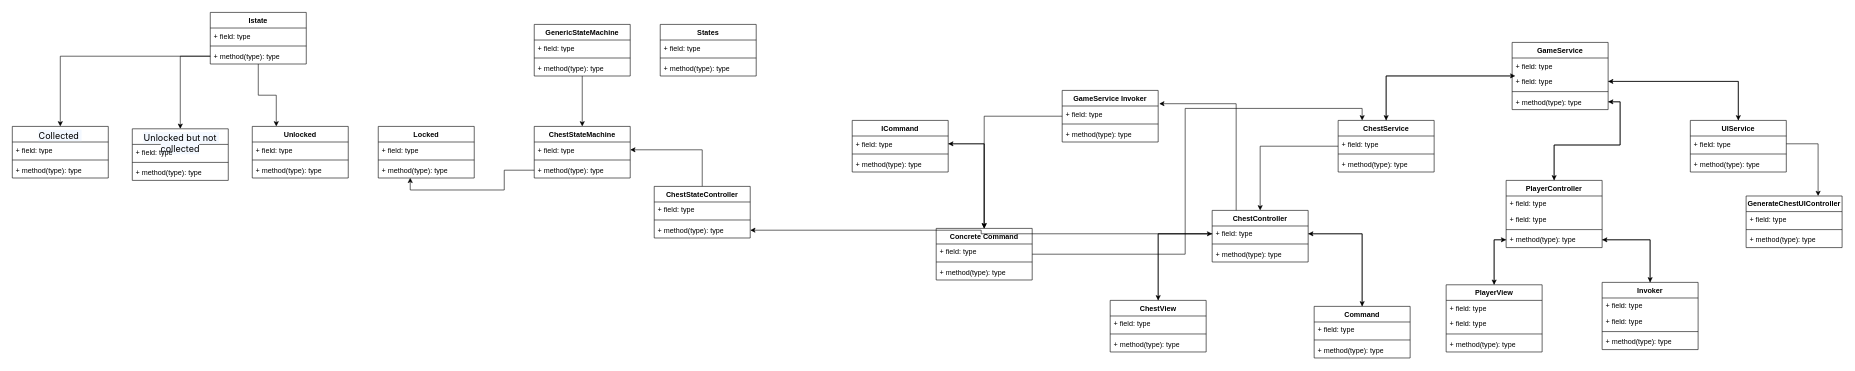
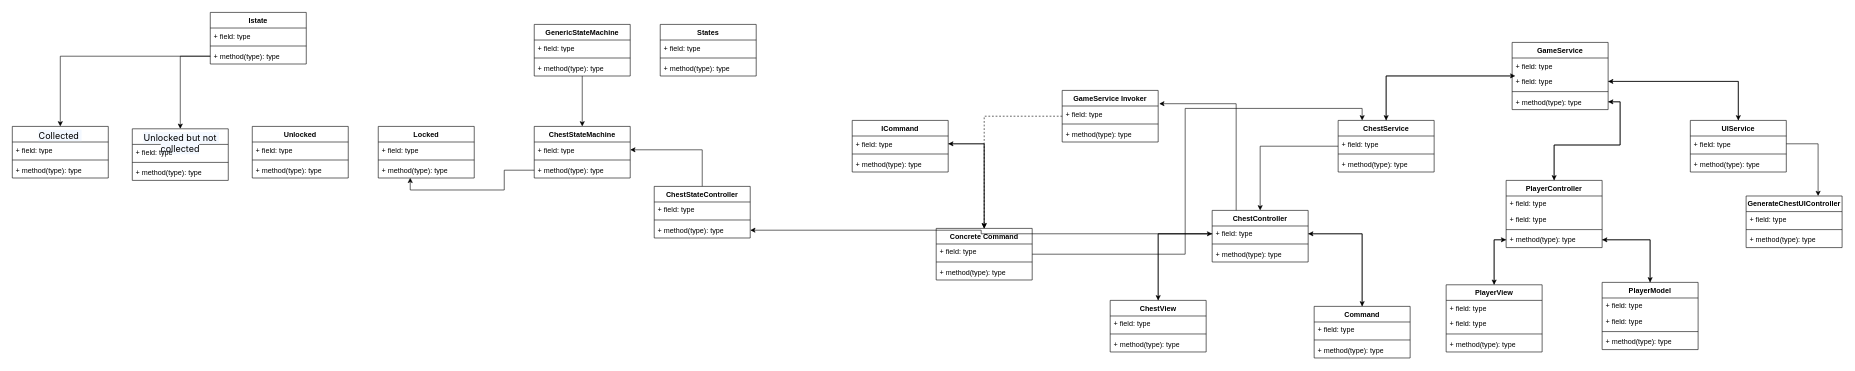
(258, 94) -> none
(1010, 116) -> (1010, 116)
(1650, 291) -> (1650, 291)
